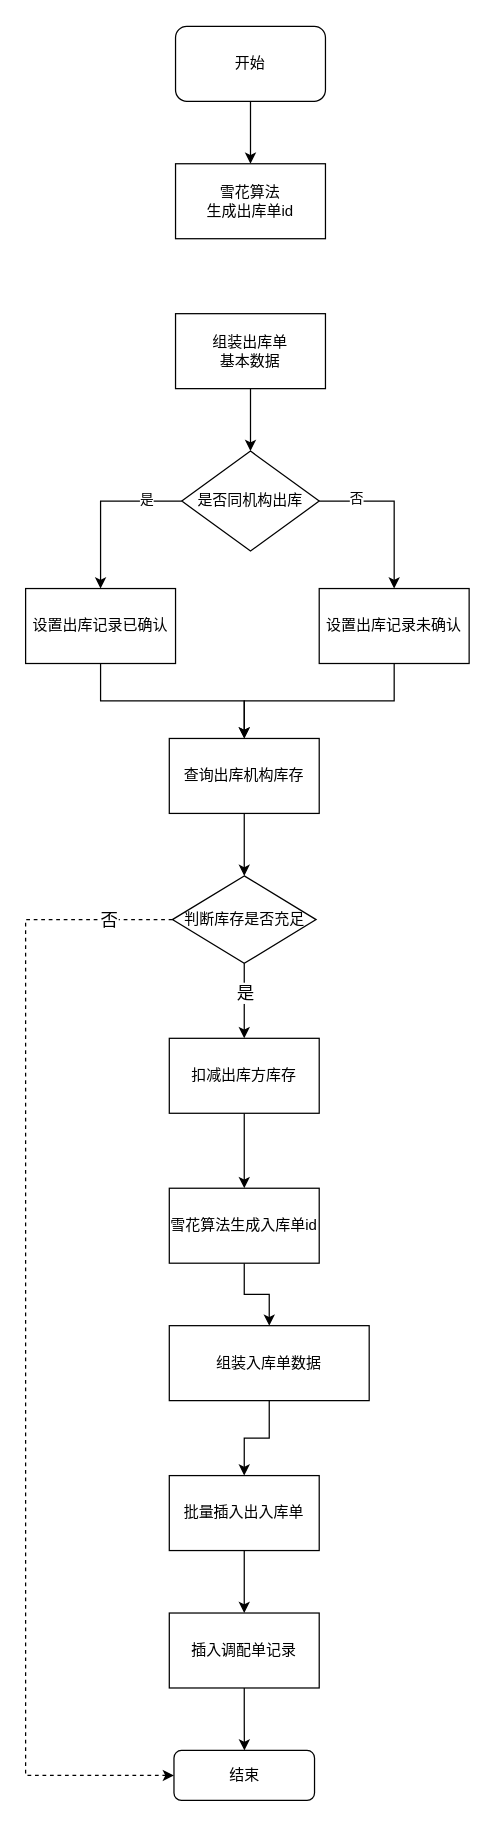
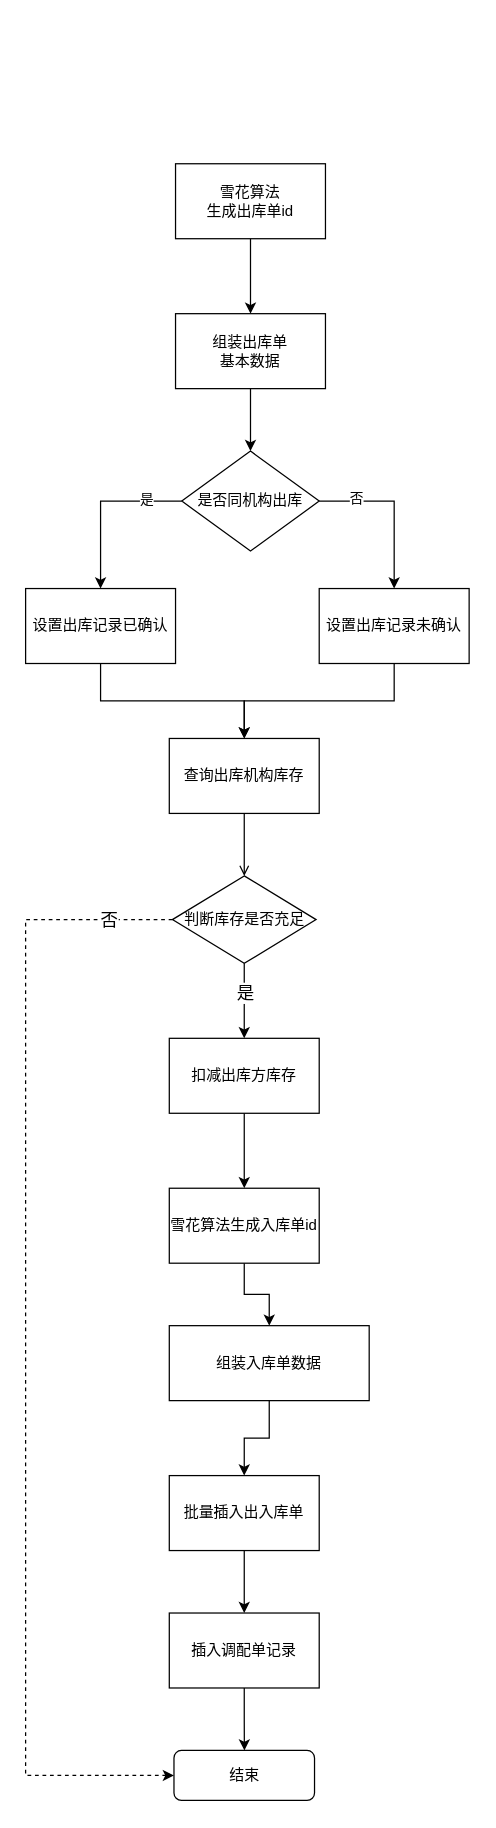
(251, 63) -> none
(251, 128) -> none
none -> (251, 271)
(244, 866) -> (244, 868)
